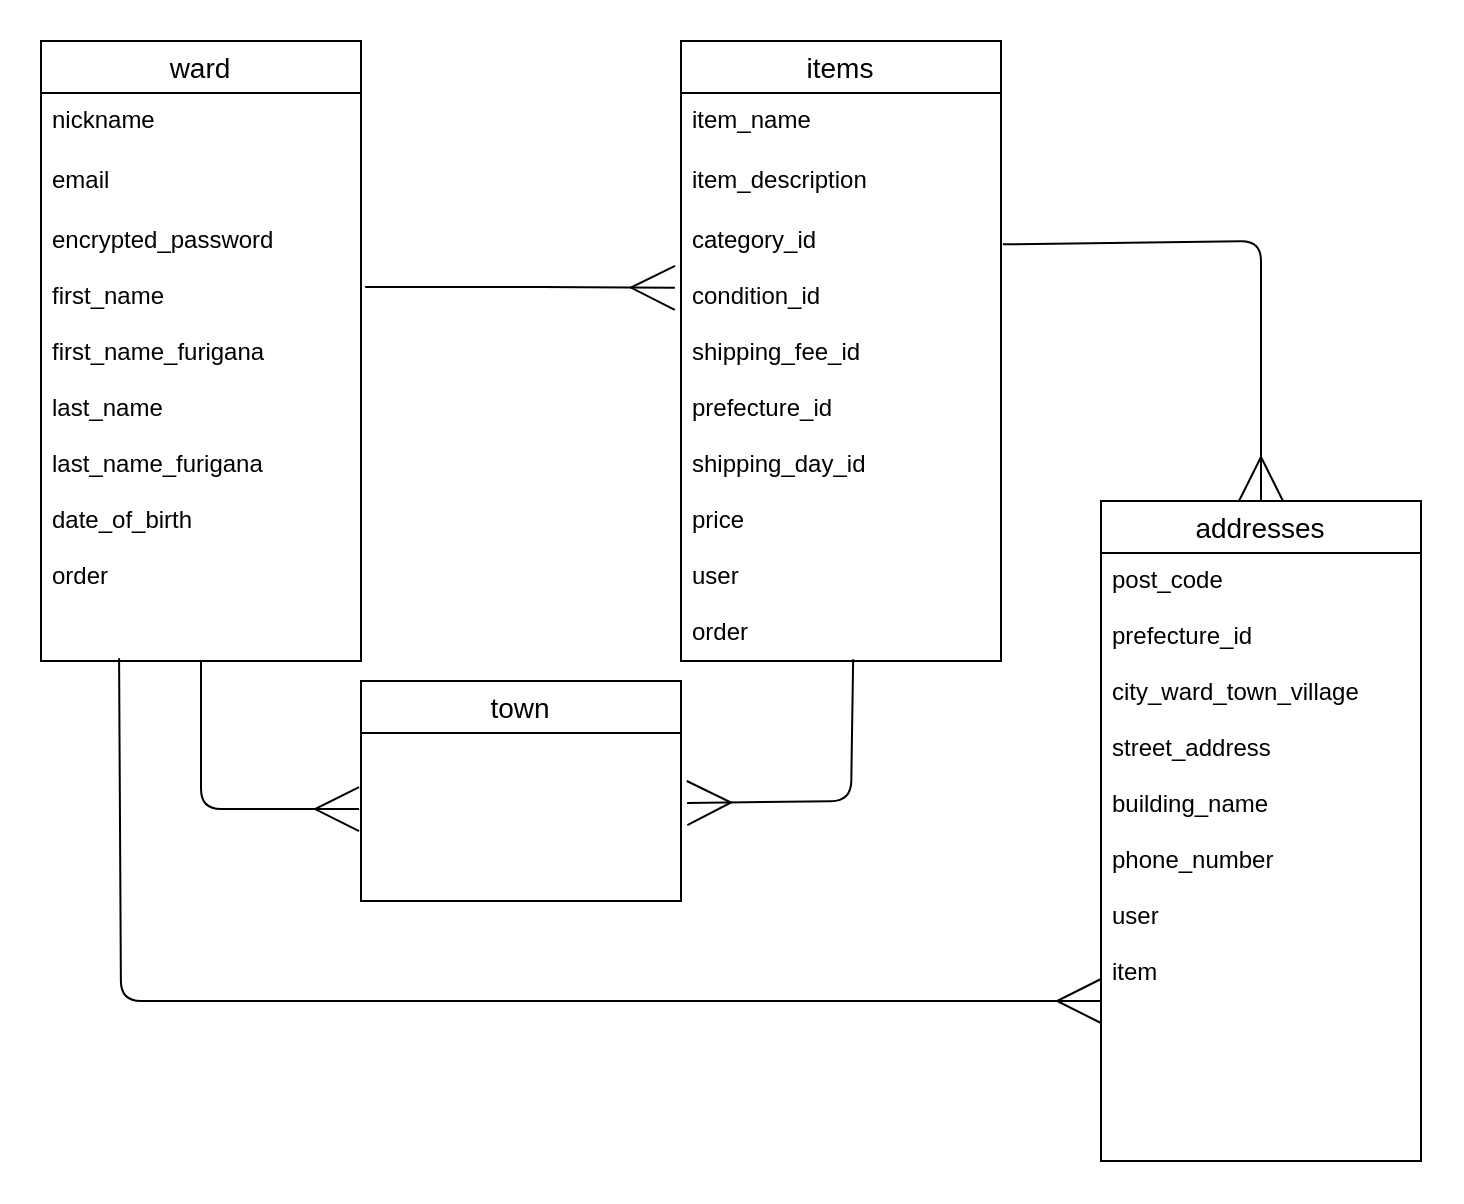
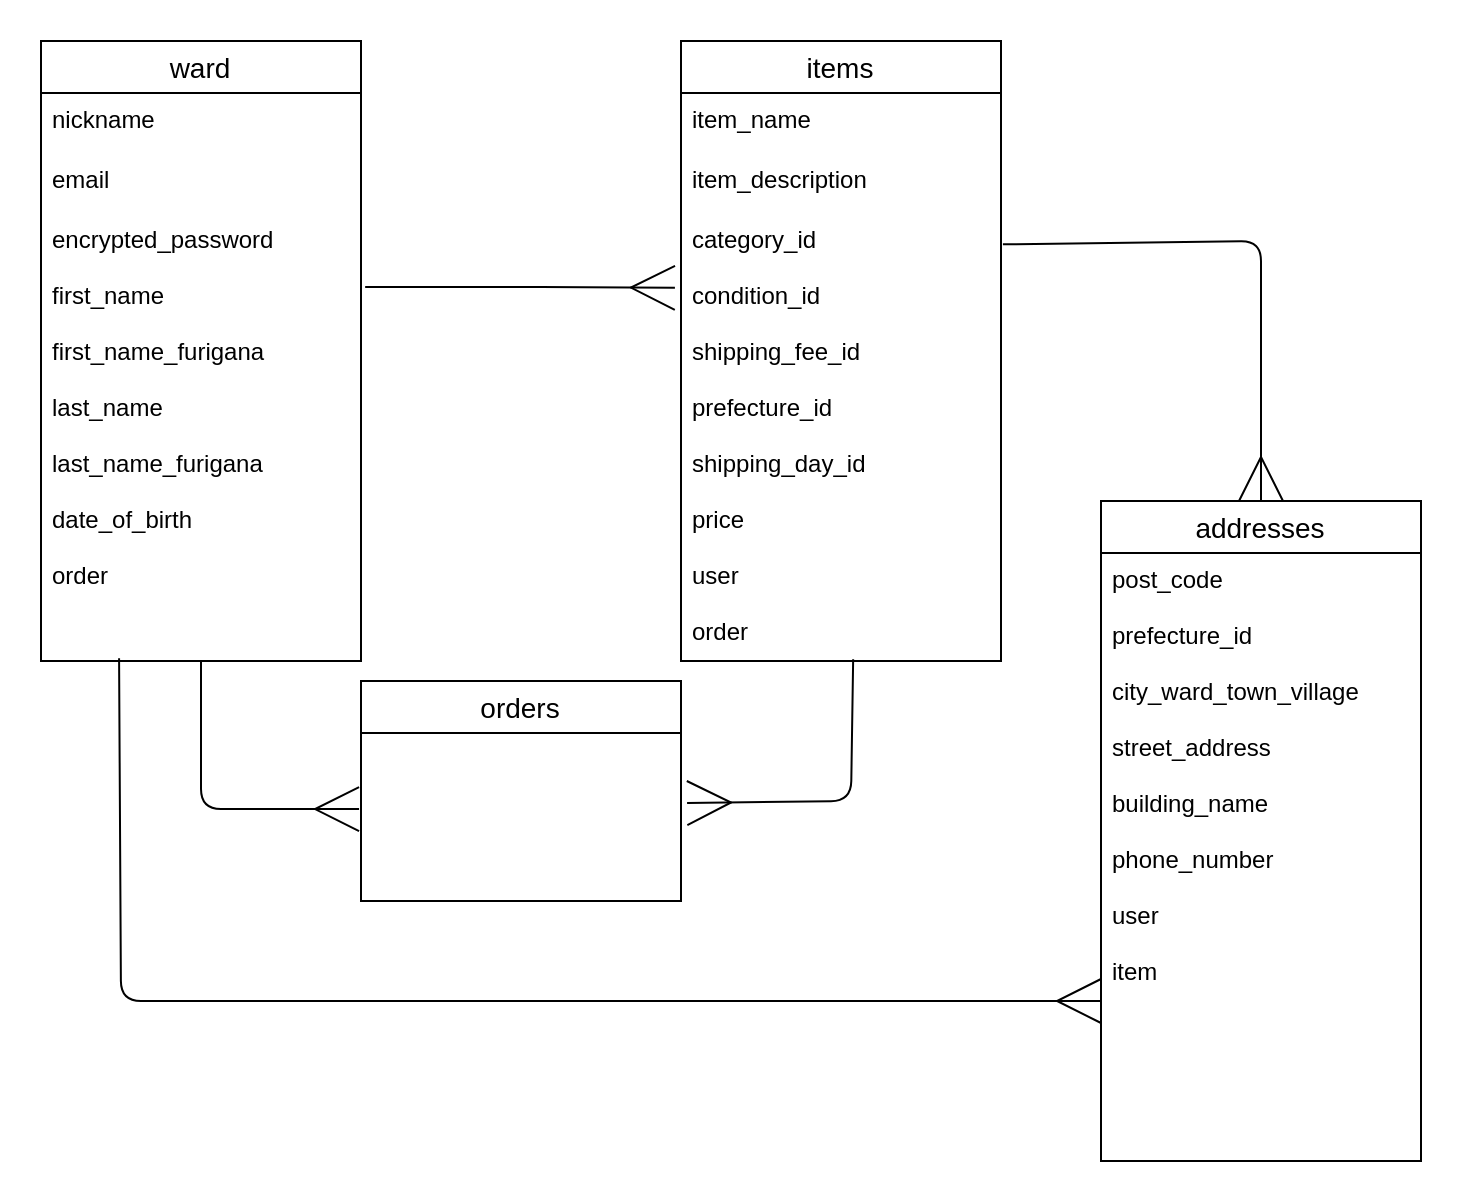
(520, 709) -> (520, 709)
